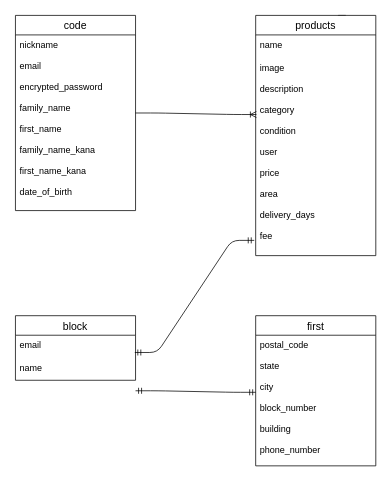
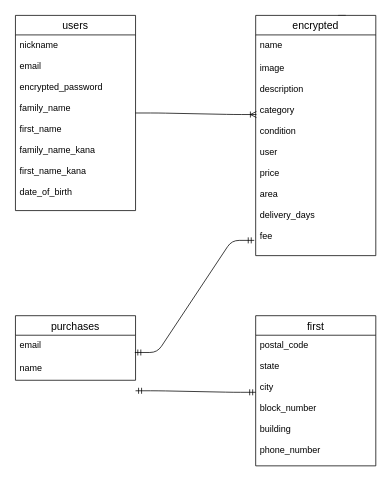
(75, 26) -> (75, 26)
(315, 26) -> (315, 26)
(75, 326) -> (75, 326)
